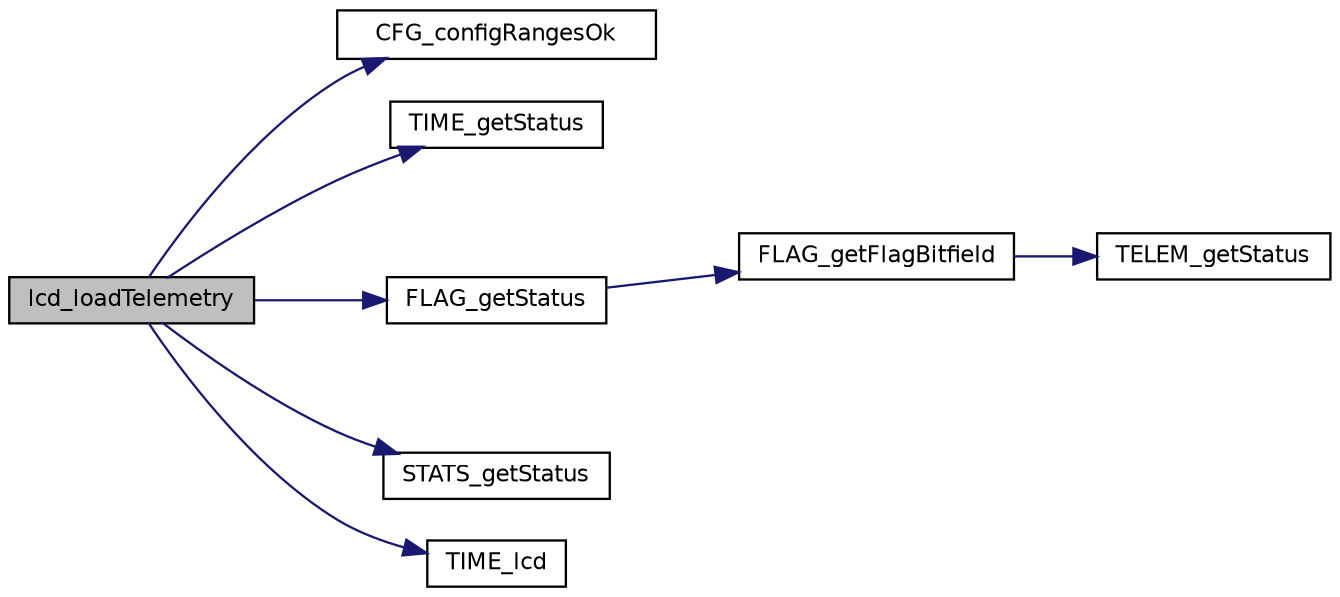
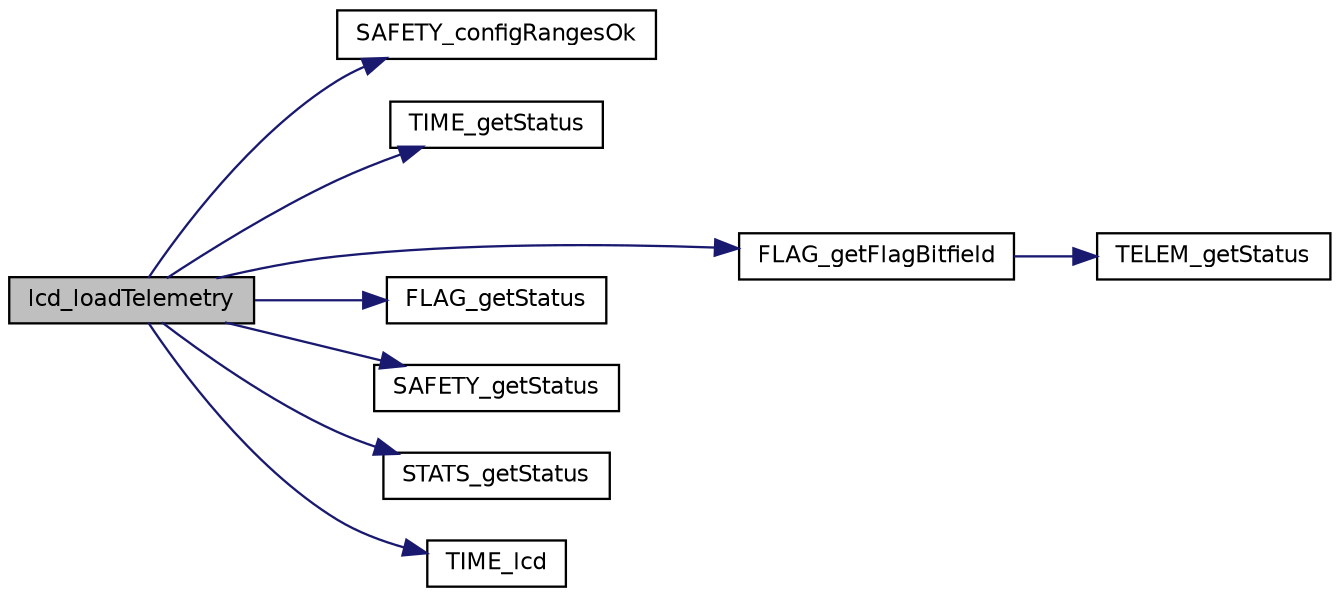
(497, 35) -> (497, 35)
(661, 281) -> (464, 248)
none -> (497, 388)
